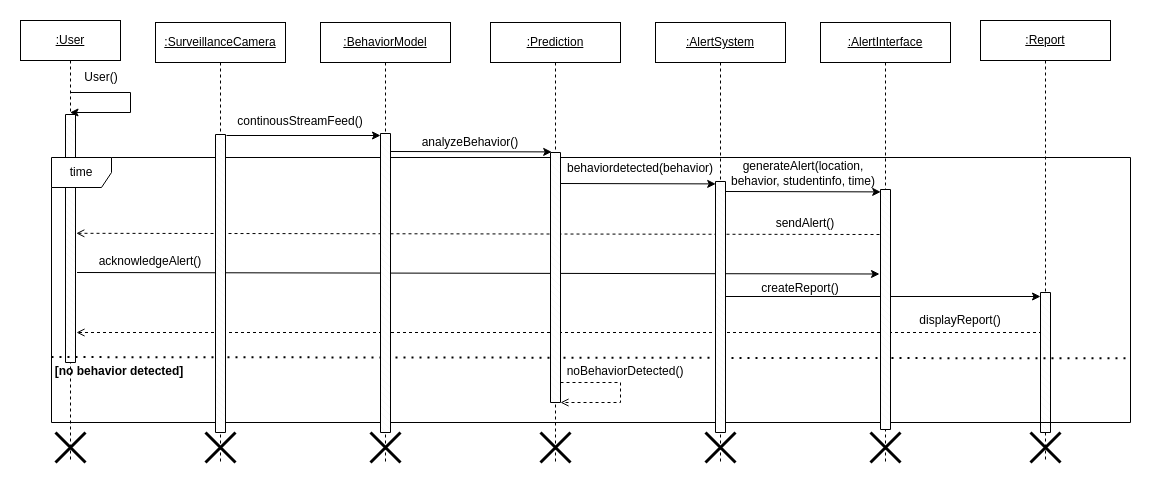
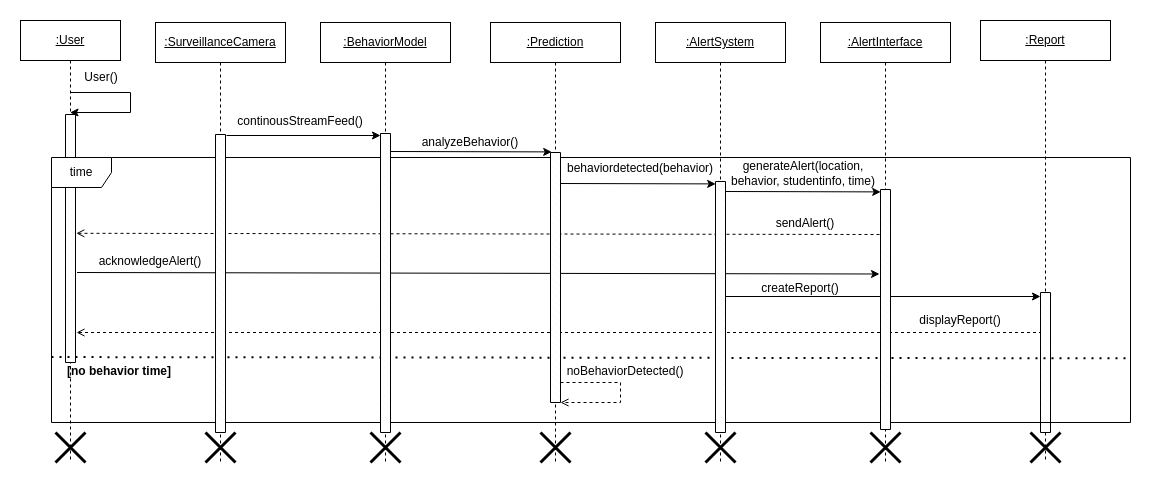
(120, 372) -> (120, 372)
